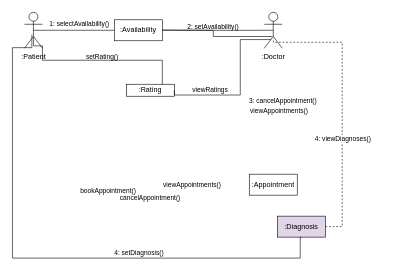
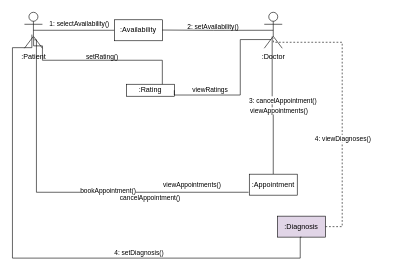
(240, 37) -> (272, 108)
none -> (36, 140)
